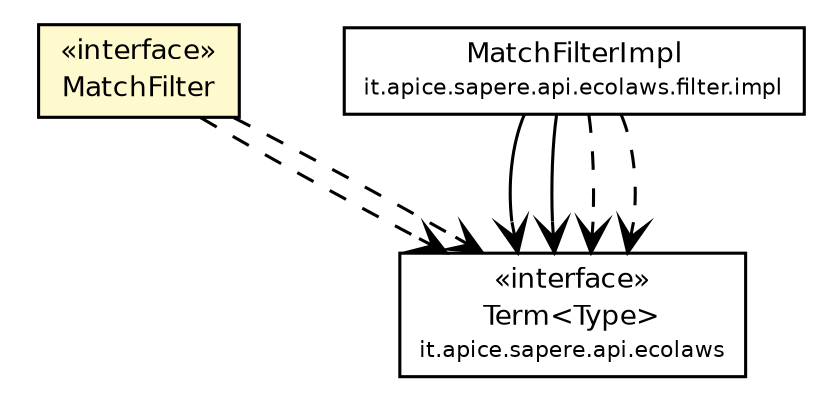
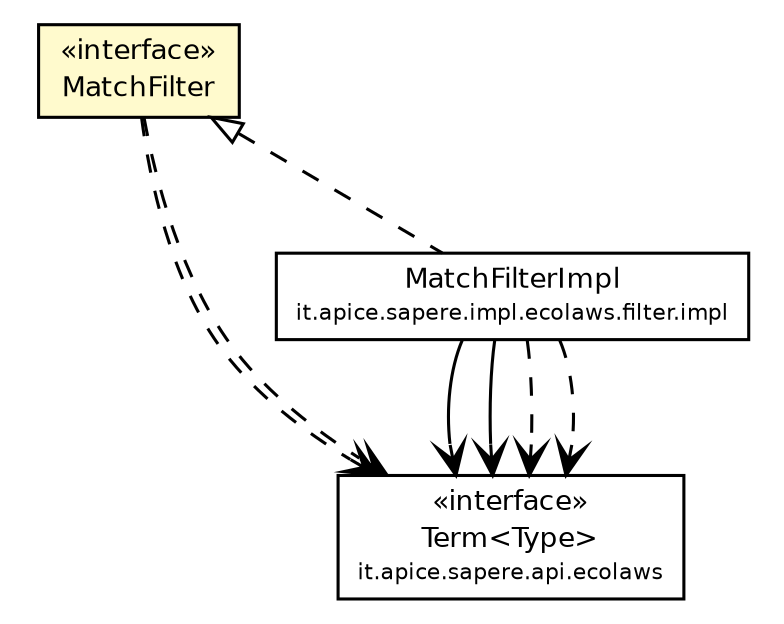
(574, 88) -> (513, 313)
none -> (340, 193)
